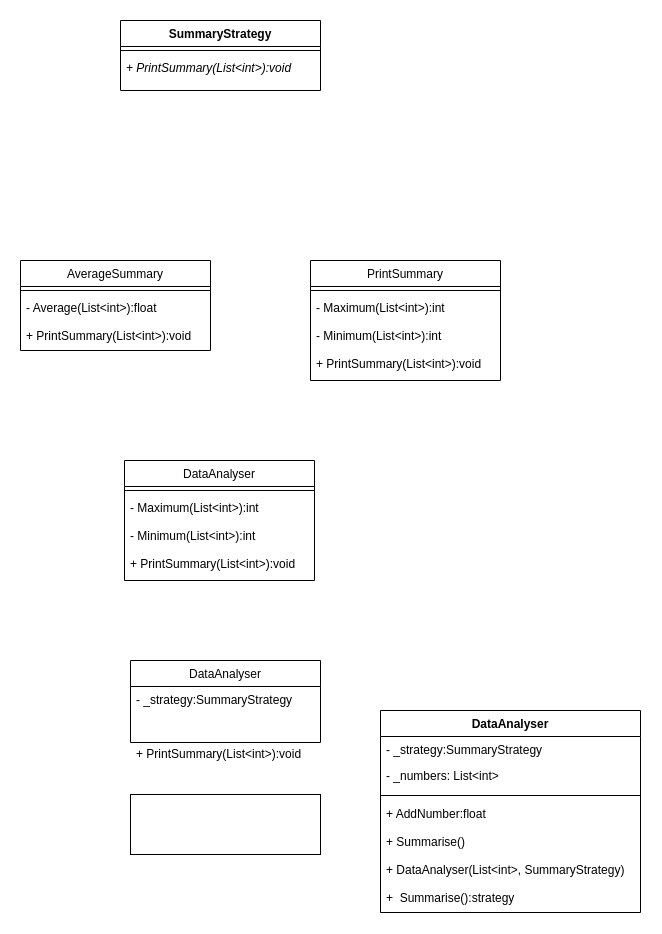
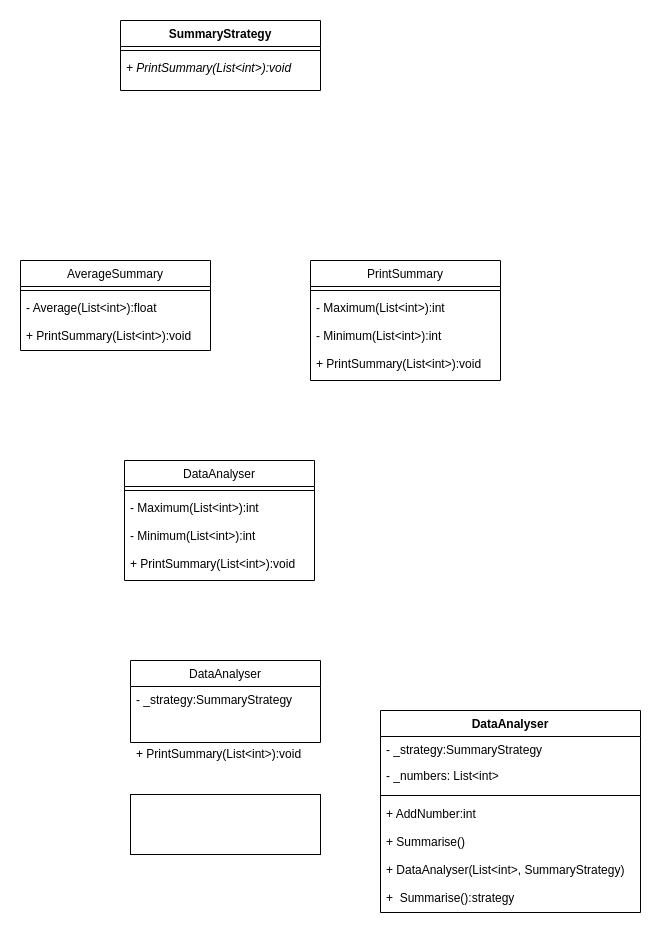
(438, 814) -> (432, 814)
